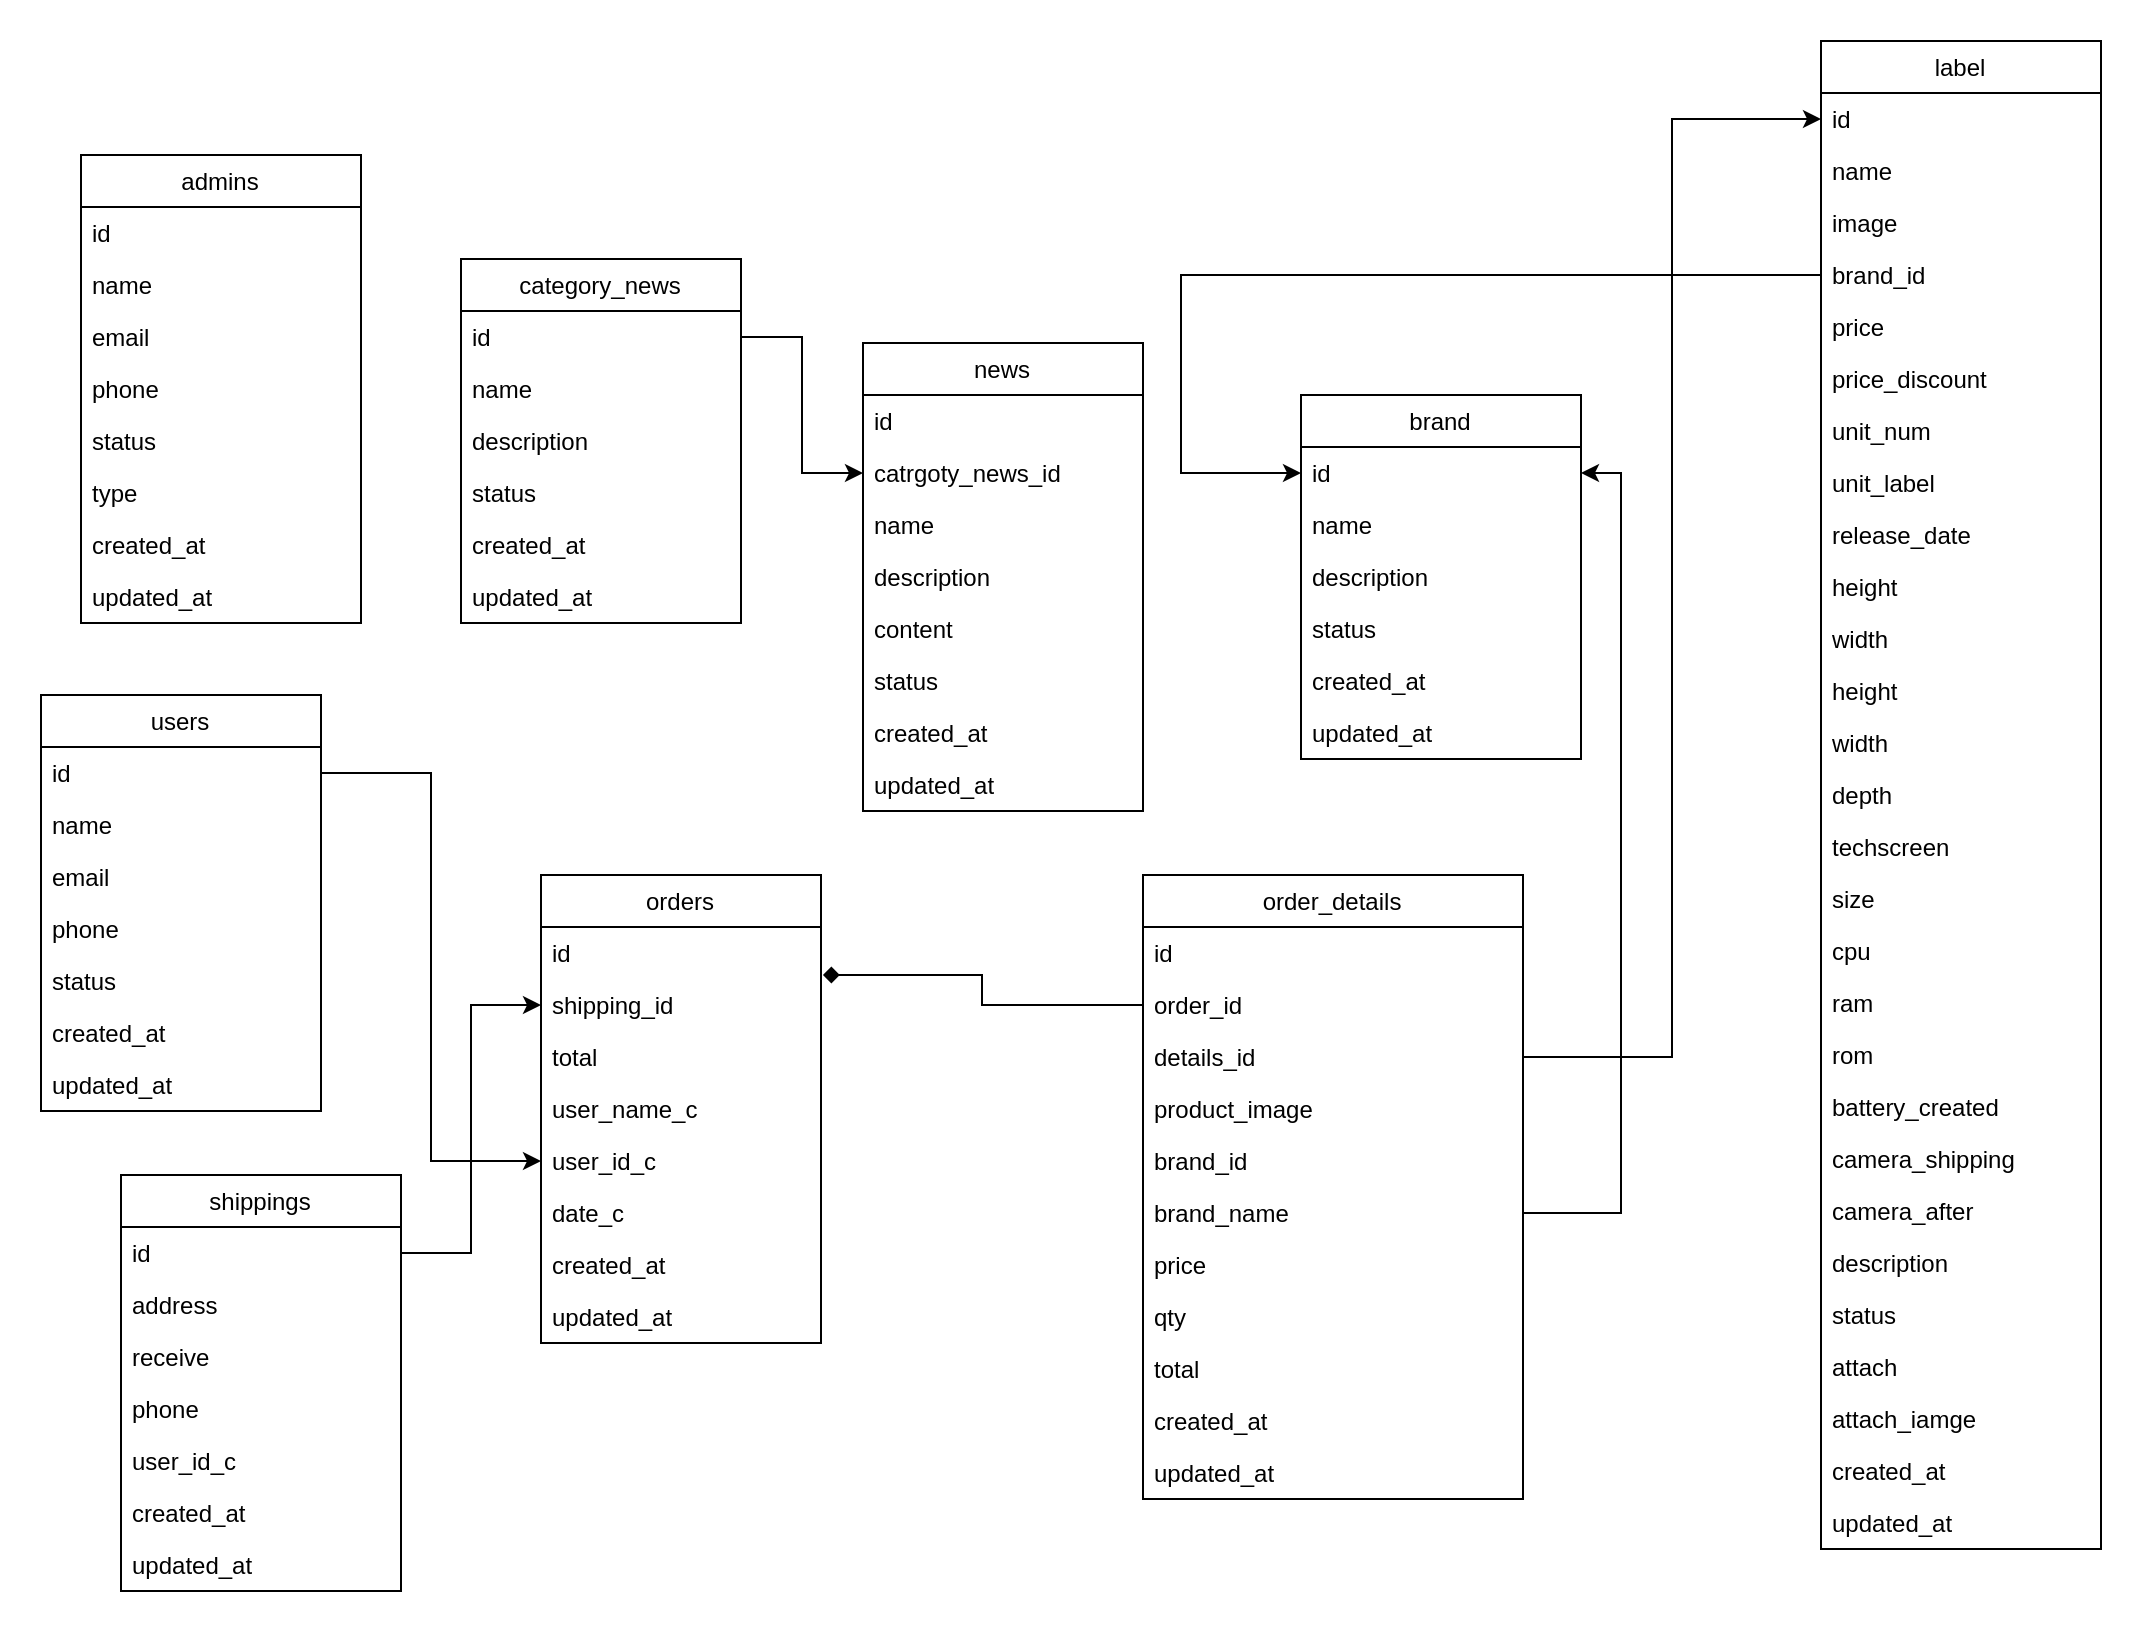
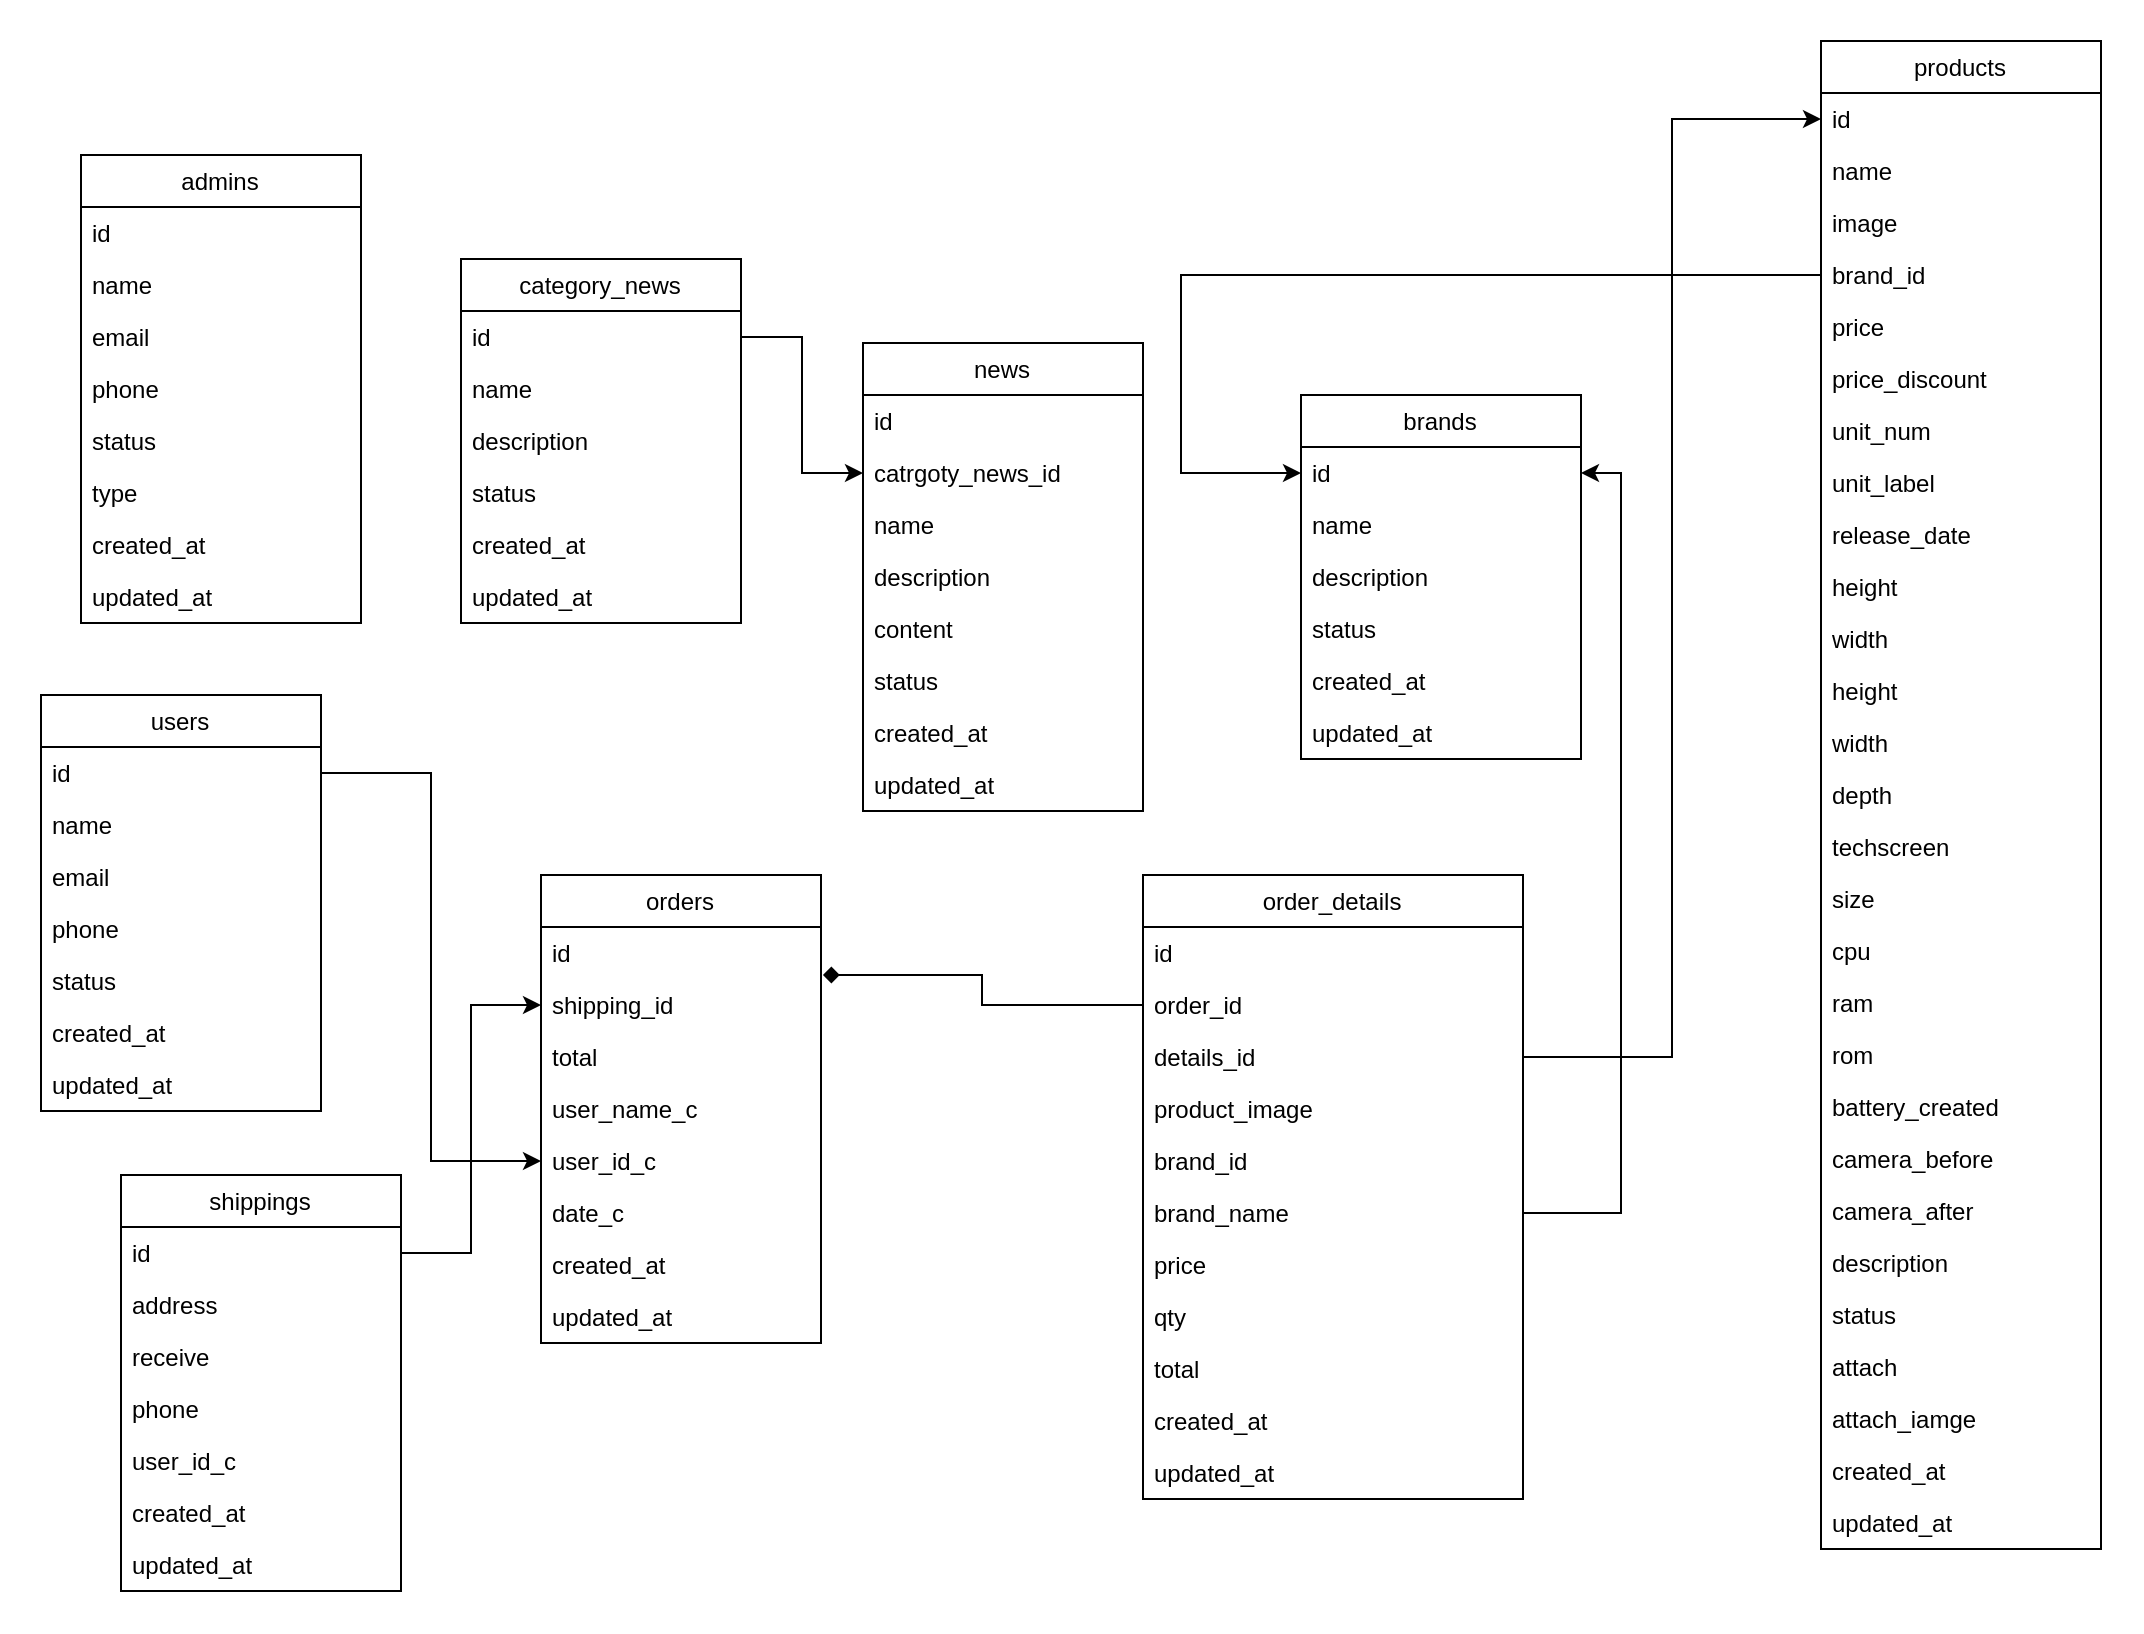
(1960, 68) -> (1960, 68)
(1440, 422) -> (1440, 422)
(1927, 1160) -> (1919, 1160)
